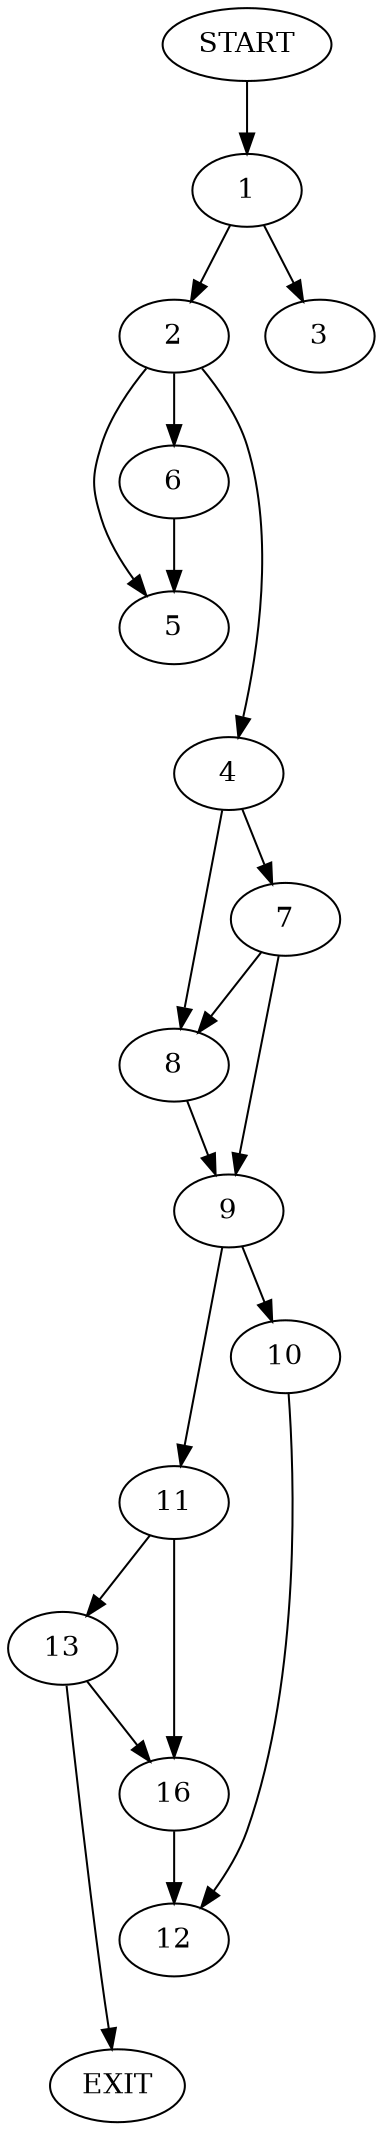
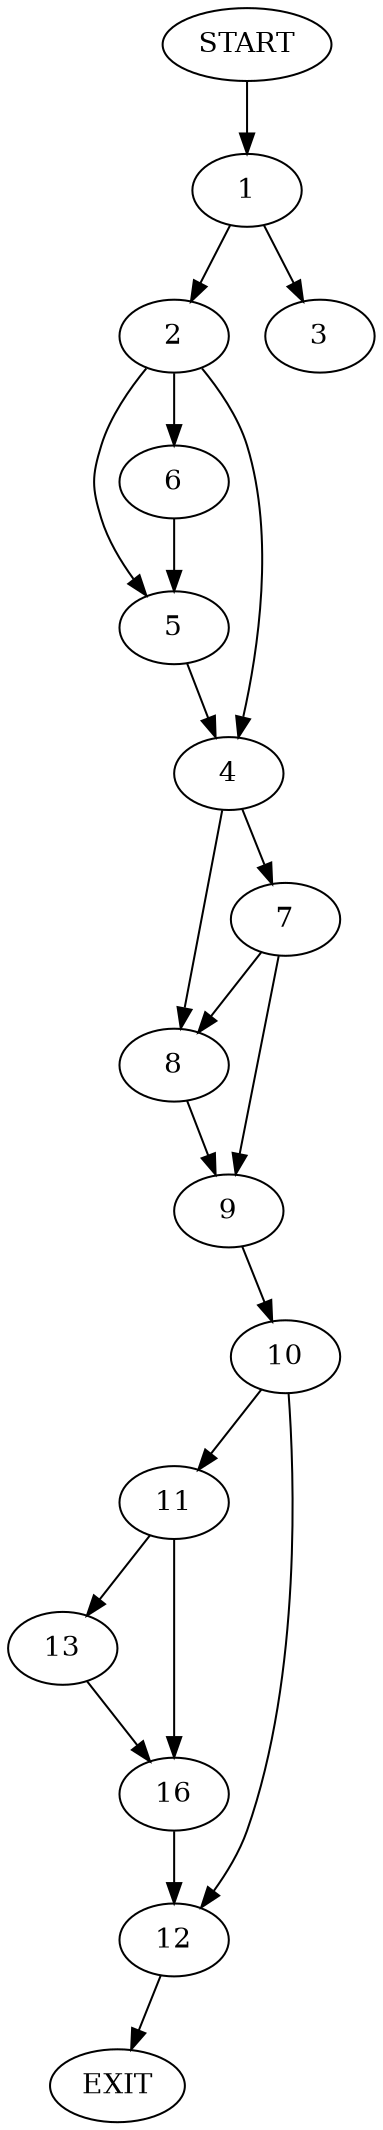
none -> (198, 691)
(203, 1346) -> (236, 1422)
(86, 1857) -> (150, 2003)
